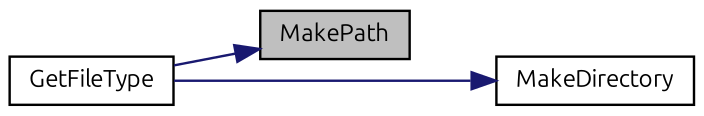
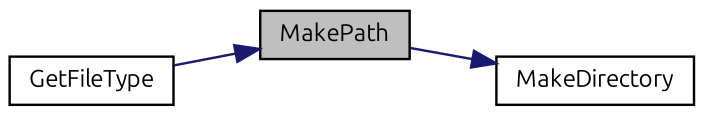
(322, 81) -> (441, 54)
